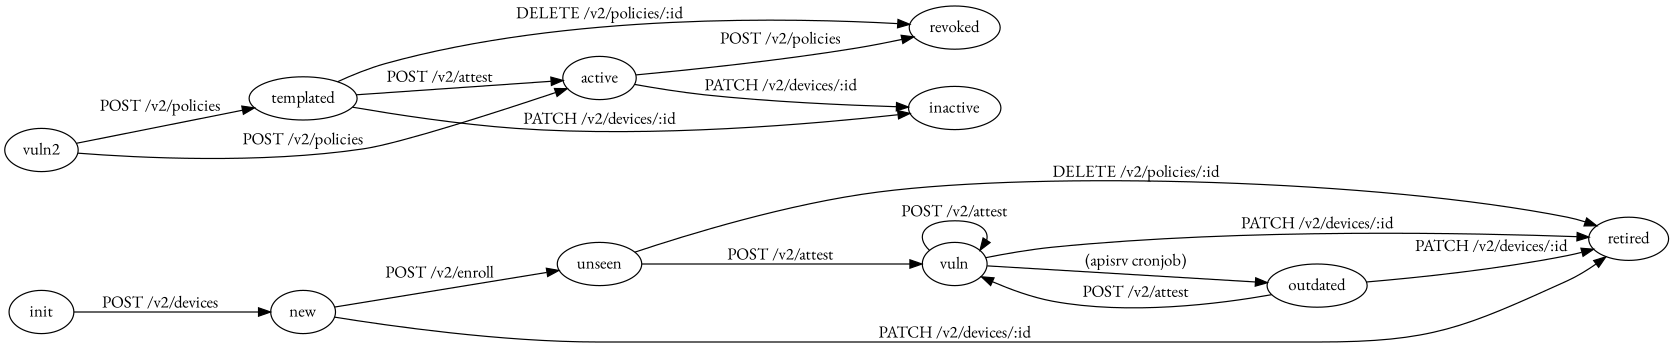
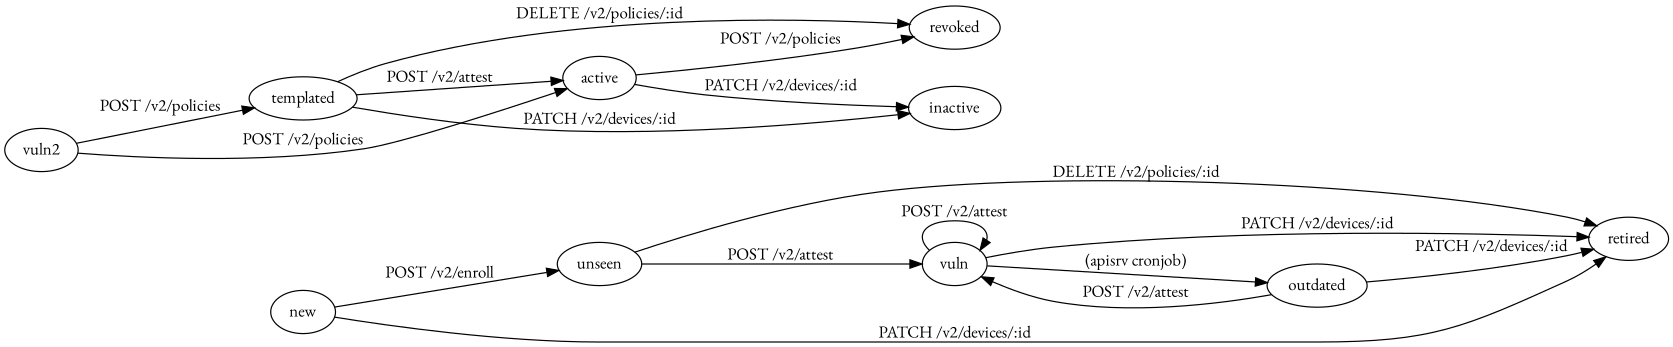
(41, 312) -> none
